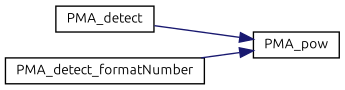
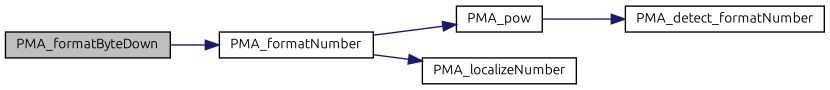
(105, 19) -> (296, 45)
none -> (88, 45)
(220, 55) -> (577, 19)
none -> (499, 71)
